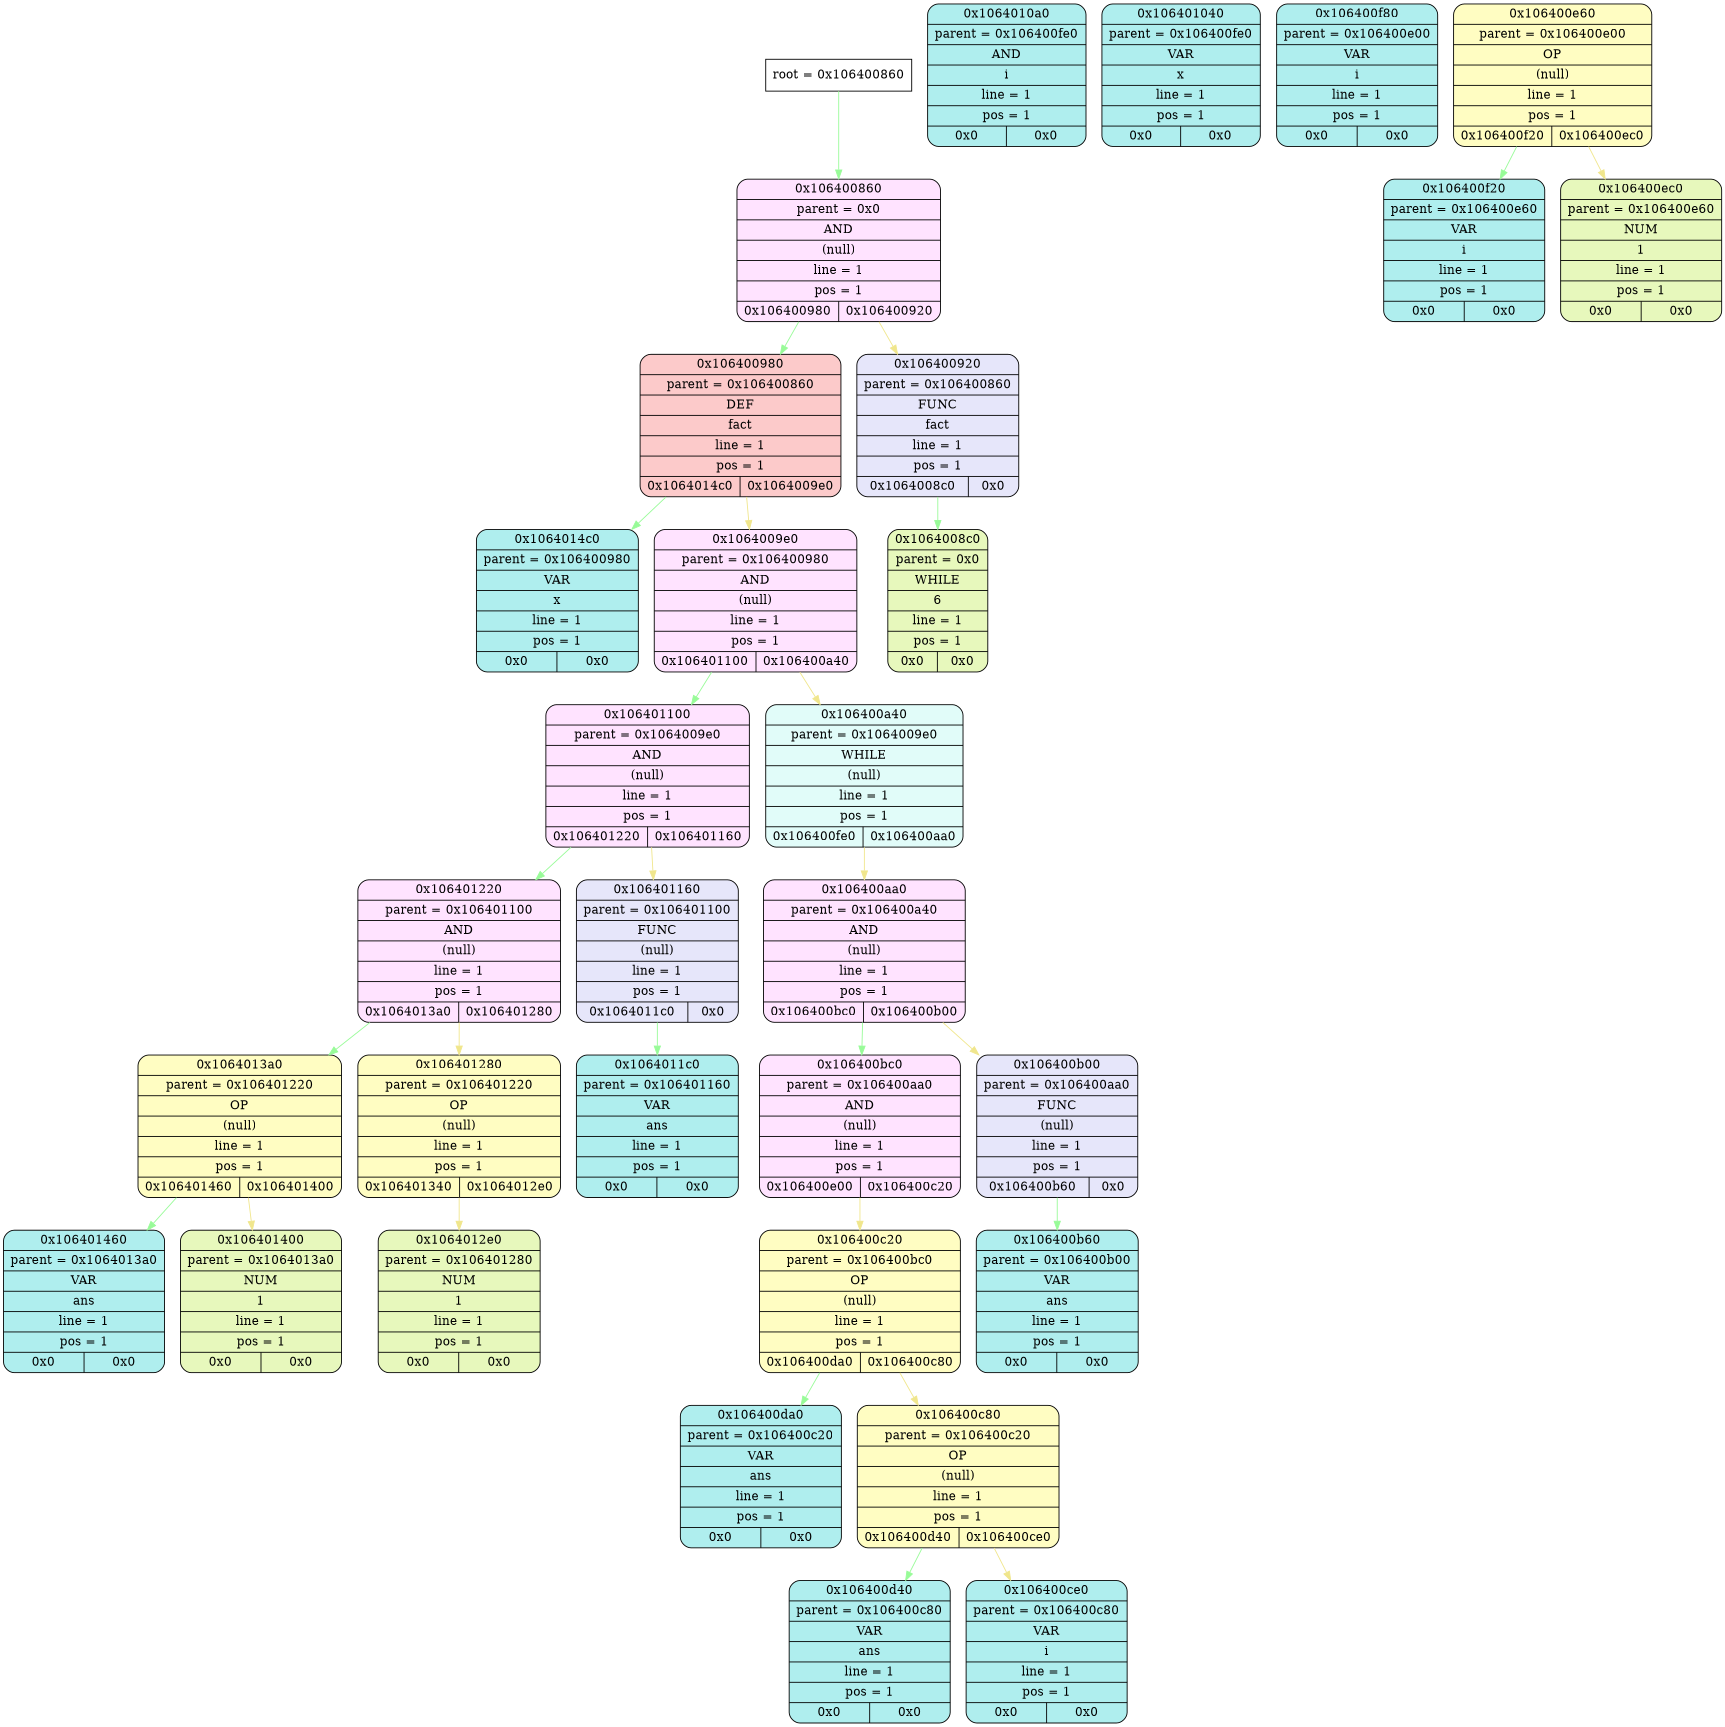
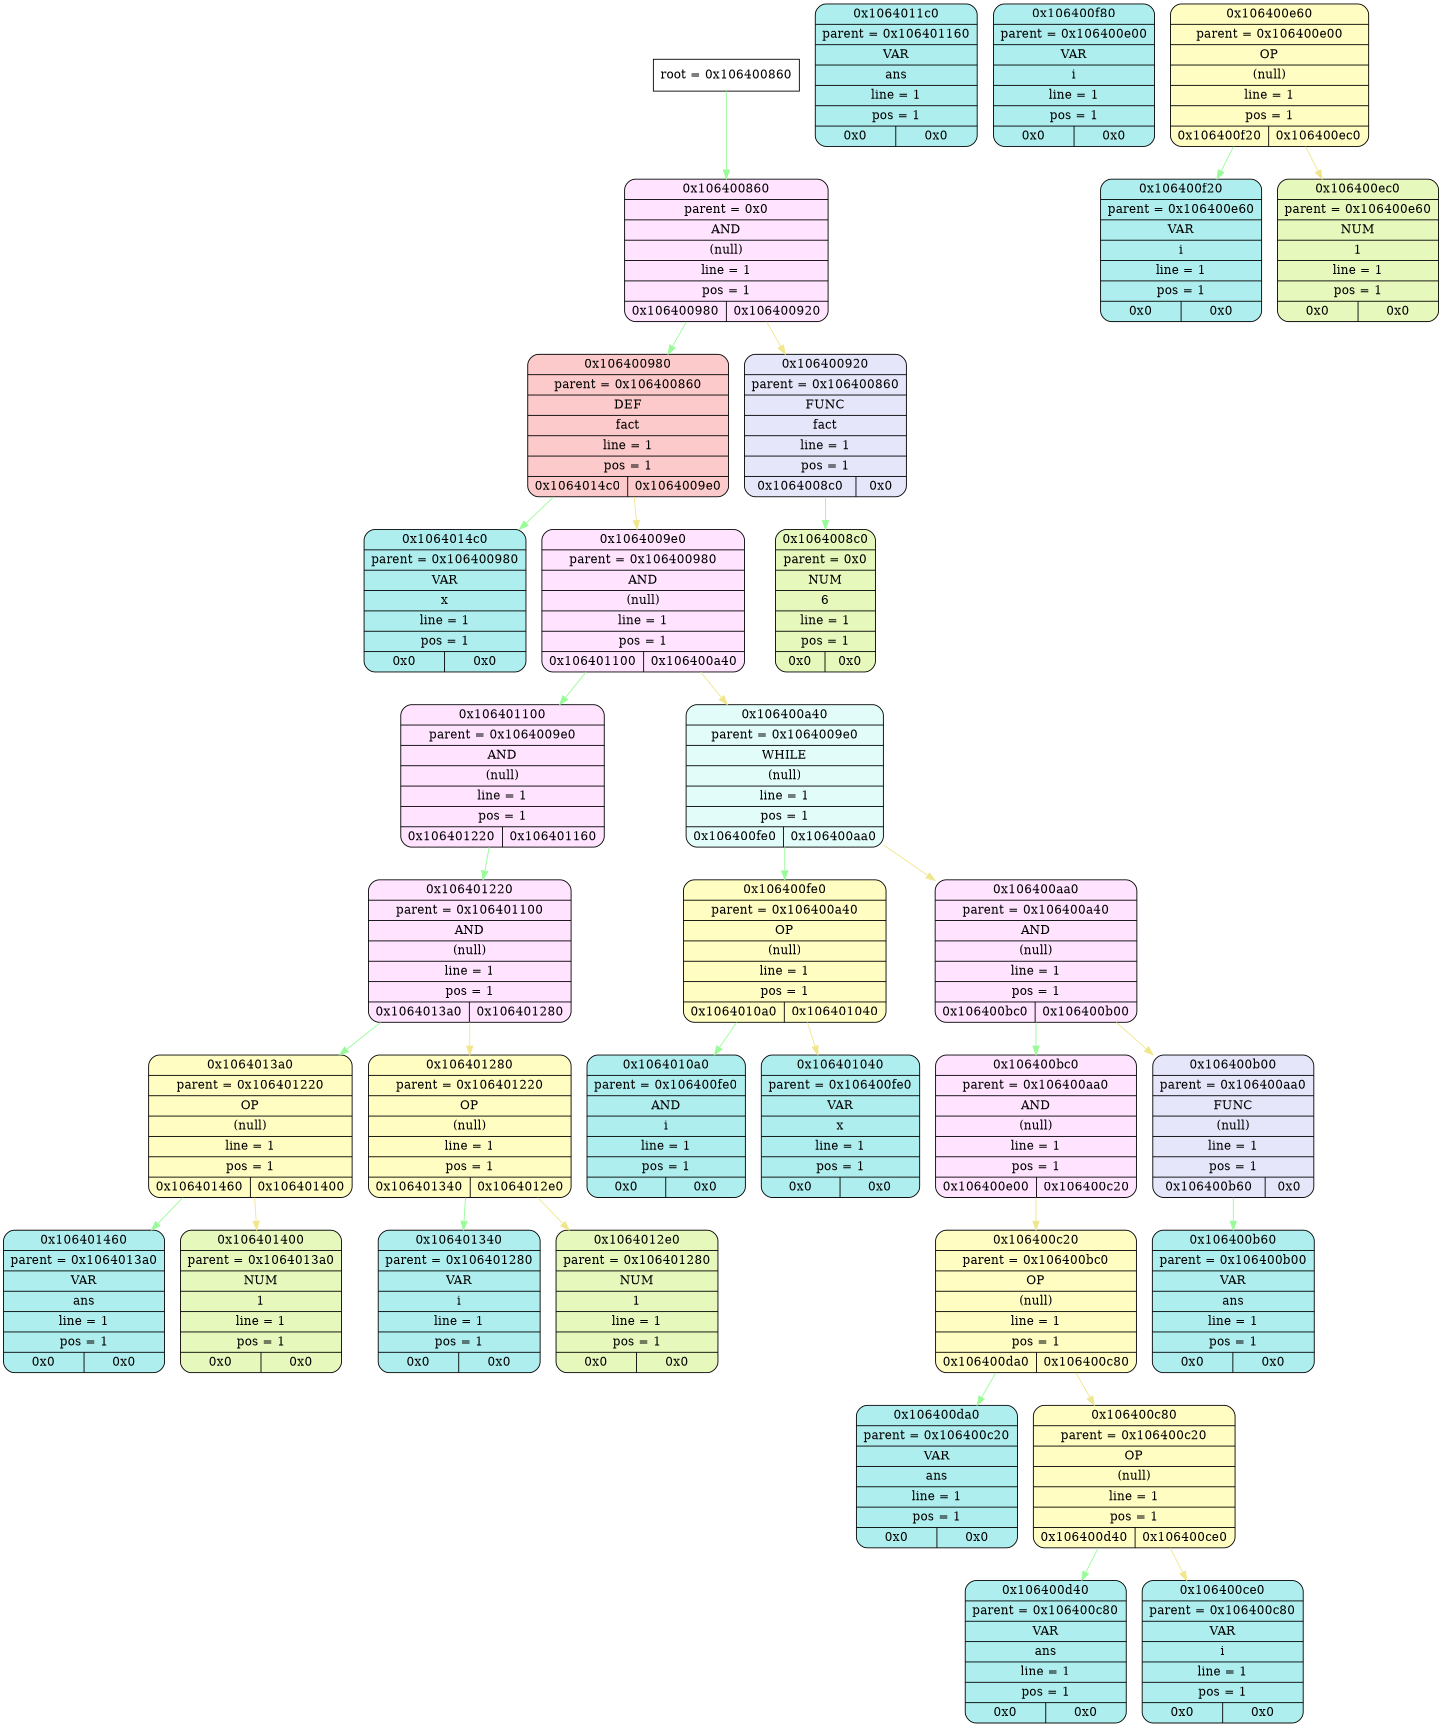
(938, 580) -> (825, 580)
(657, 951) -> none
none -> (785, 951)
none -> (459, 1301)
